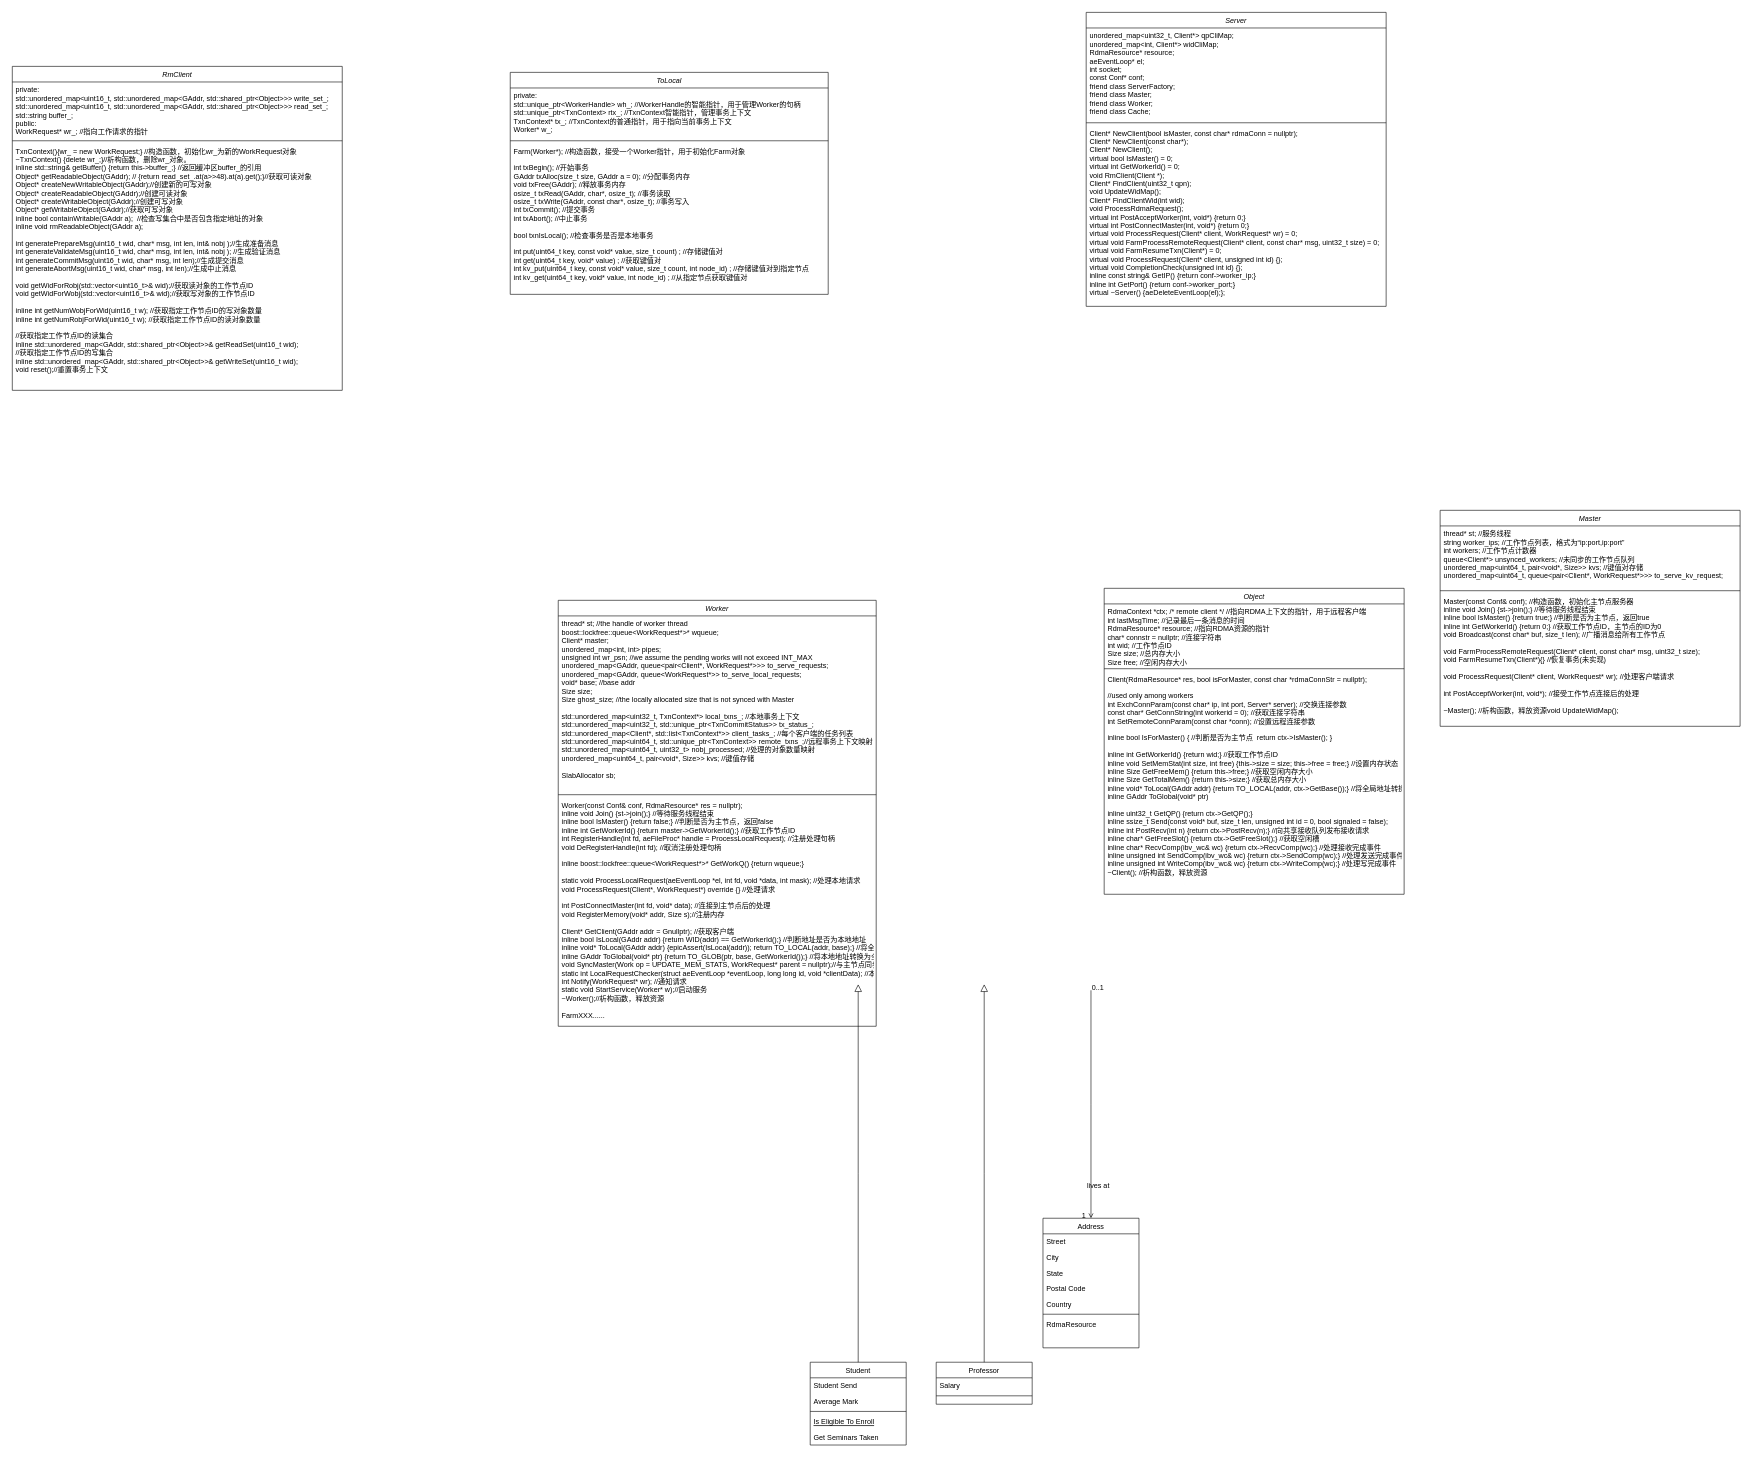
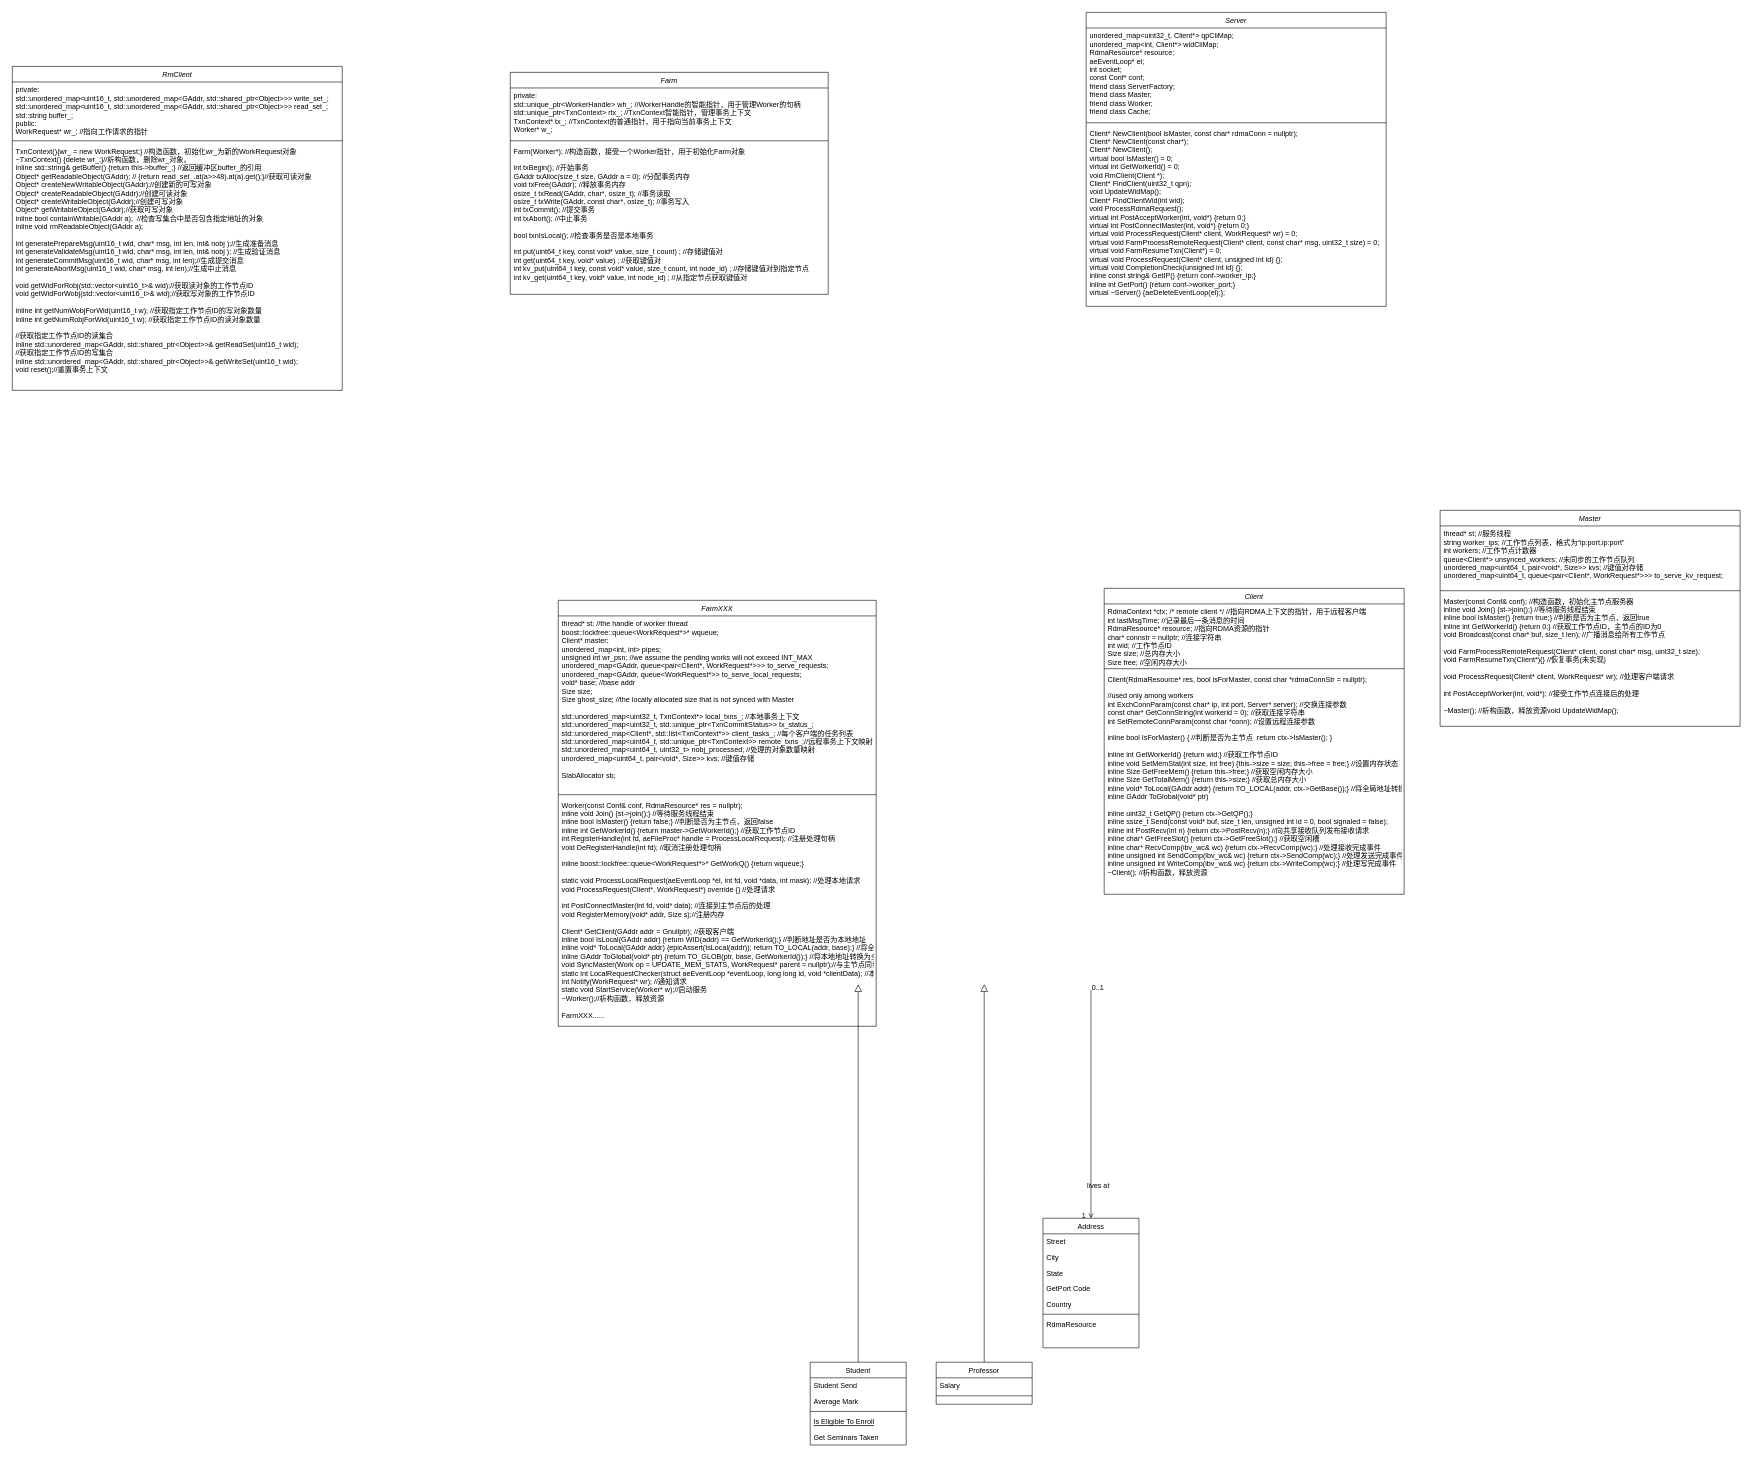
(669, 80) -> (669, 80)
(1254, 596) -> (1254, 596)
(717, 608) -> (717, 608)
(1067, 1289) -> (1070, 1289)
